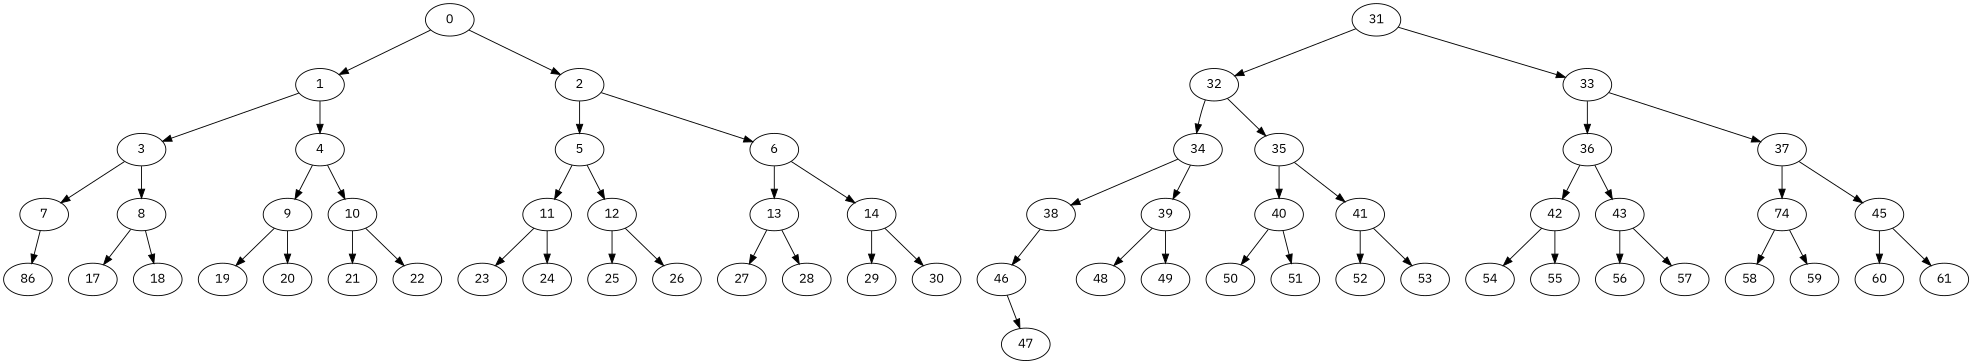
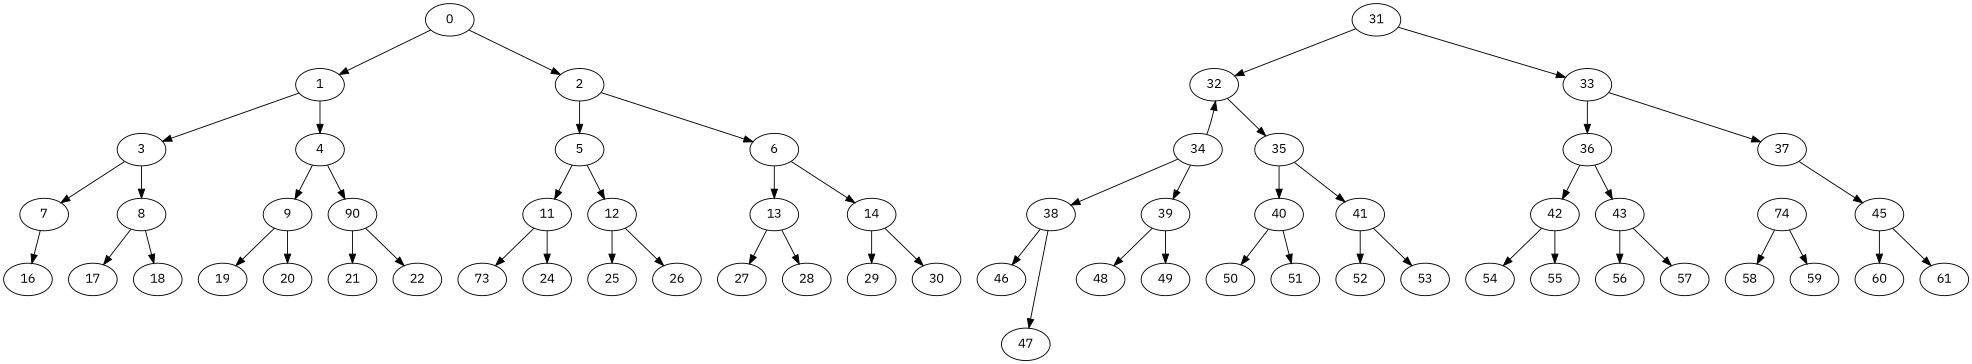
(1201, 112) -> (1211, 122)
(1782, 178) -> none
(352, 215) -> (352, 215)
(28, 279) -> (28, 279)
(482, 279) -> (482, 279)
(1012, 307) -> (1039, 275)
